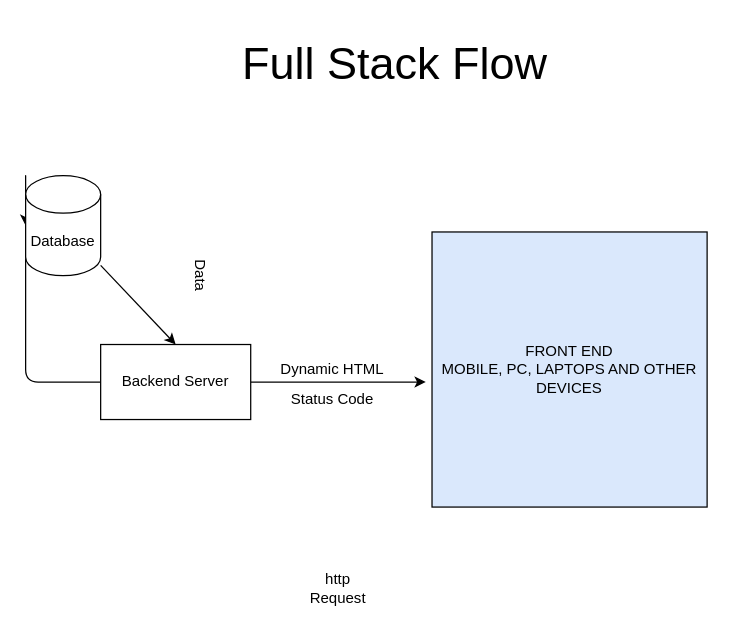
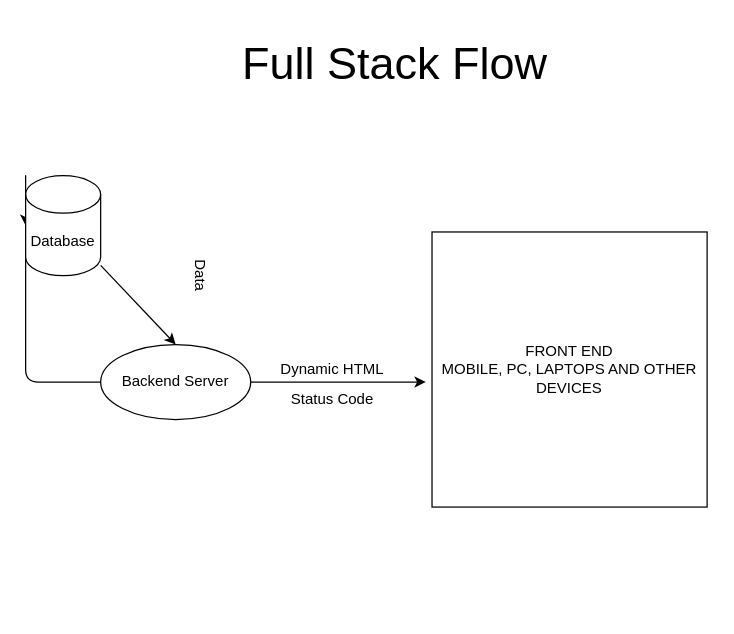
(569, 369) -> (569, 369)
(176, 382) -> (176, 382)
(338, 588) -> none
